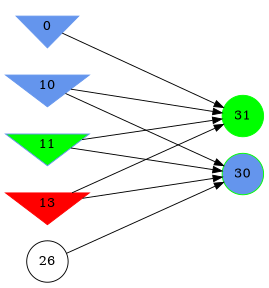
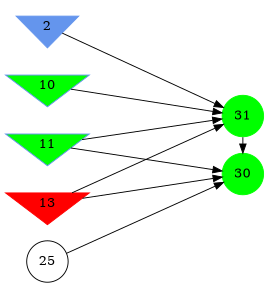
(47, 27) -> (47, 27)
(47, 86) -> (47, 86)
(137, 126) -> (243, 141)
(243, 174) -> (243, 174)
(47, 262) -> (47, 262)
